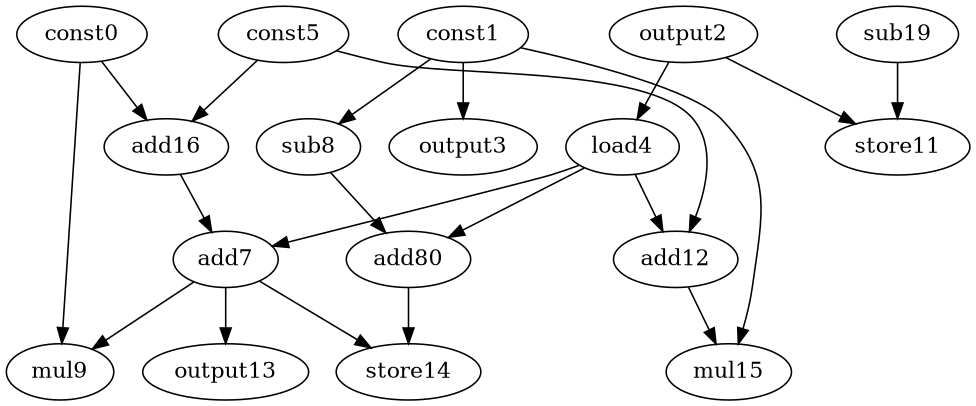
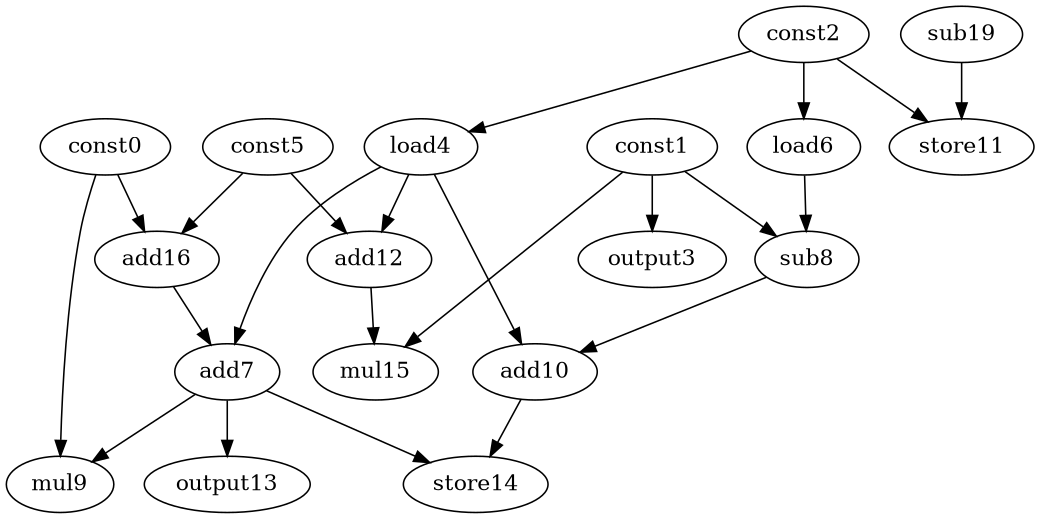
(684, 34) -> (804, 34)
none -> (804, 147)
(409, 259) -> (535, 372)
